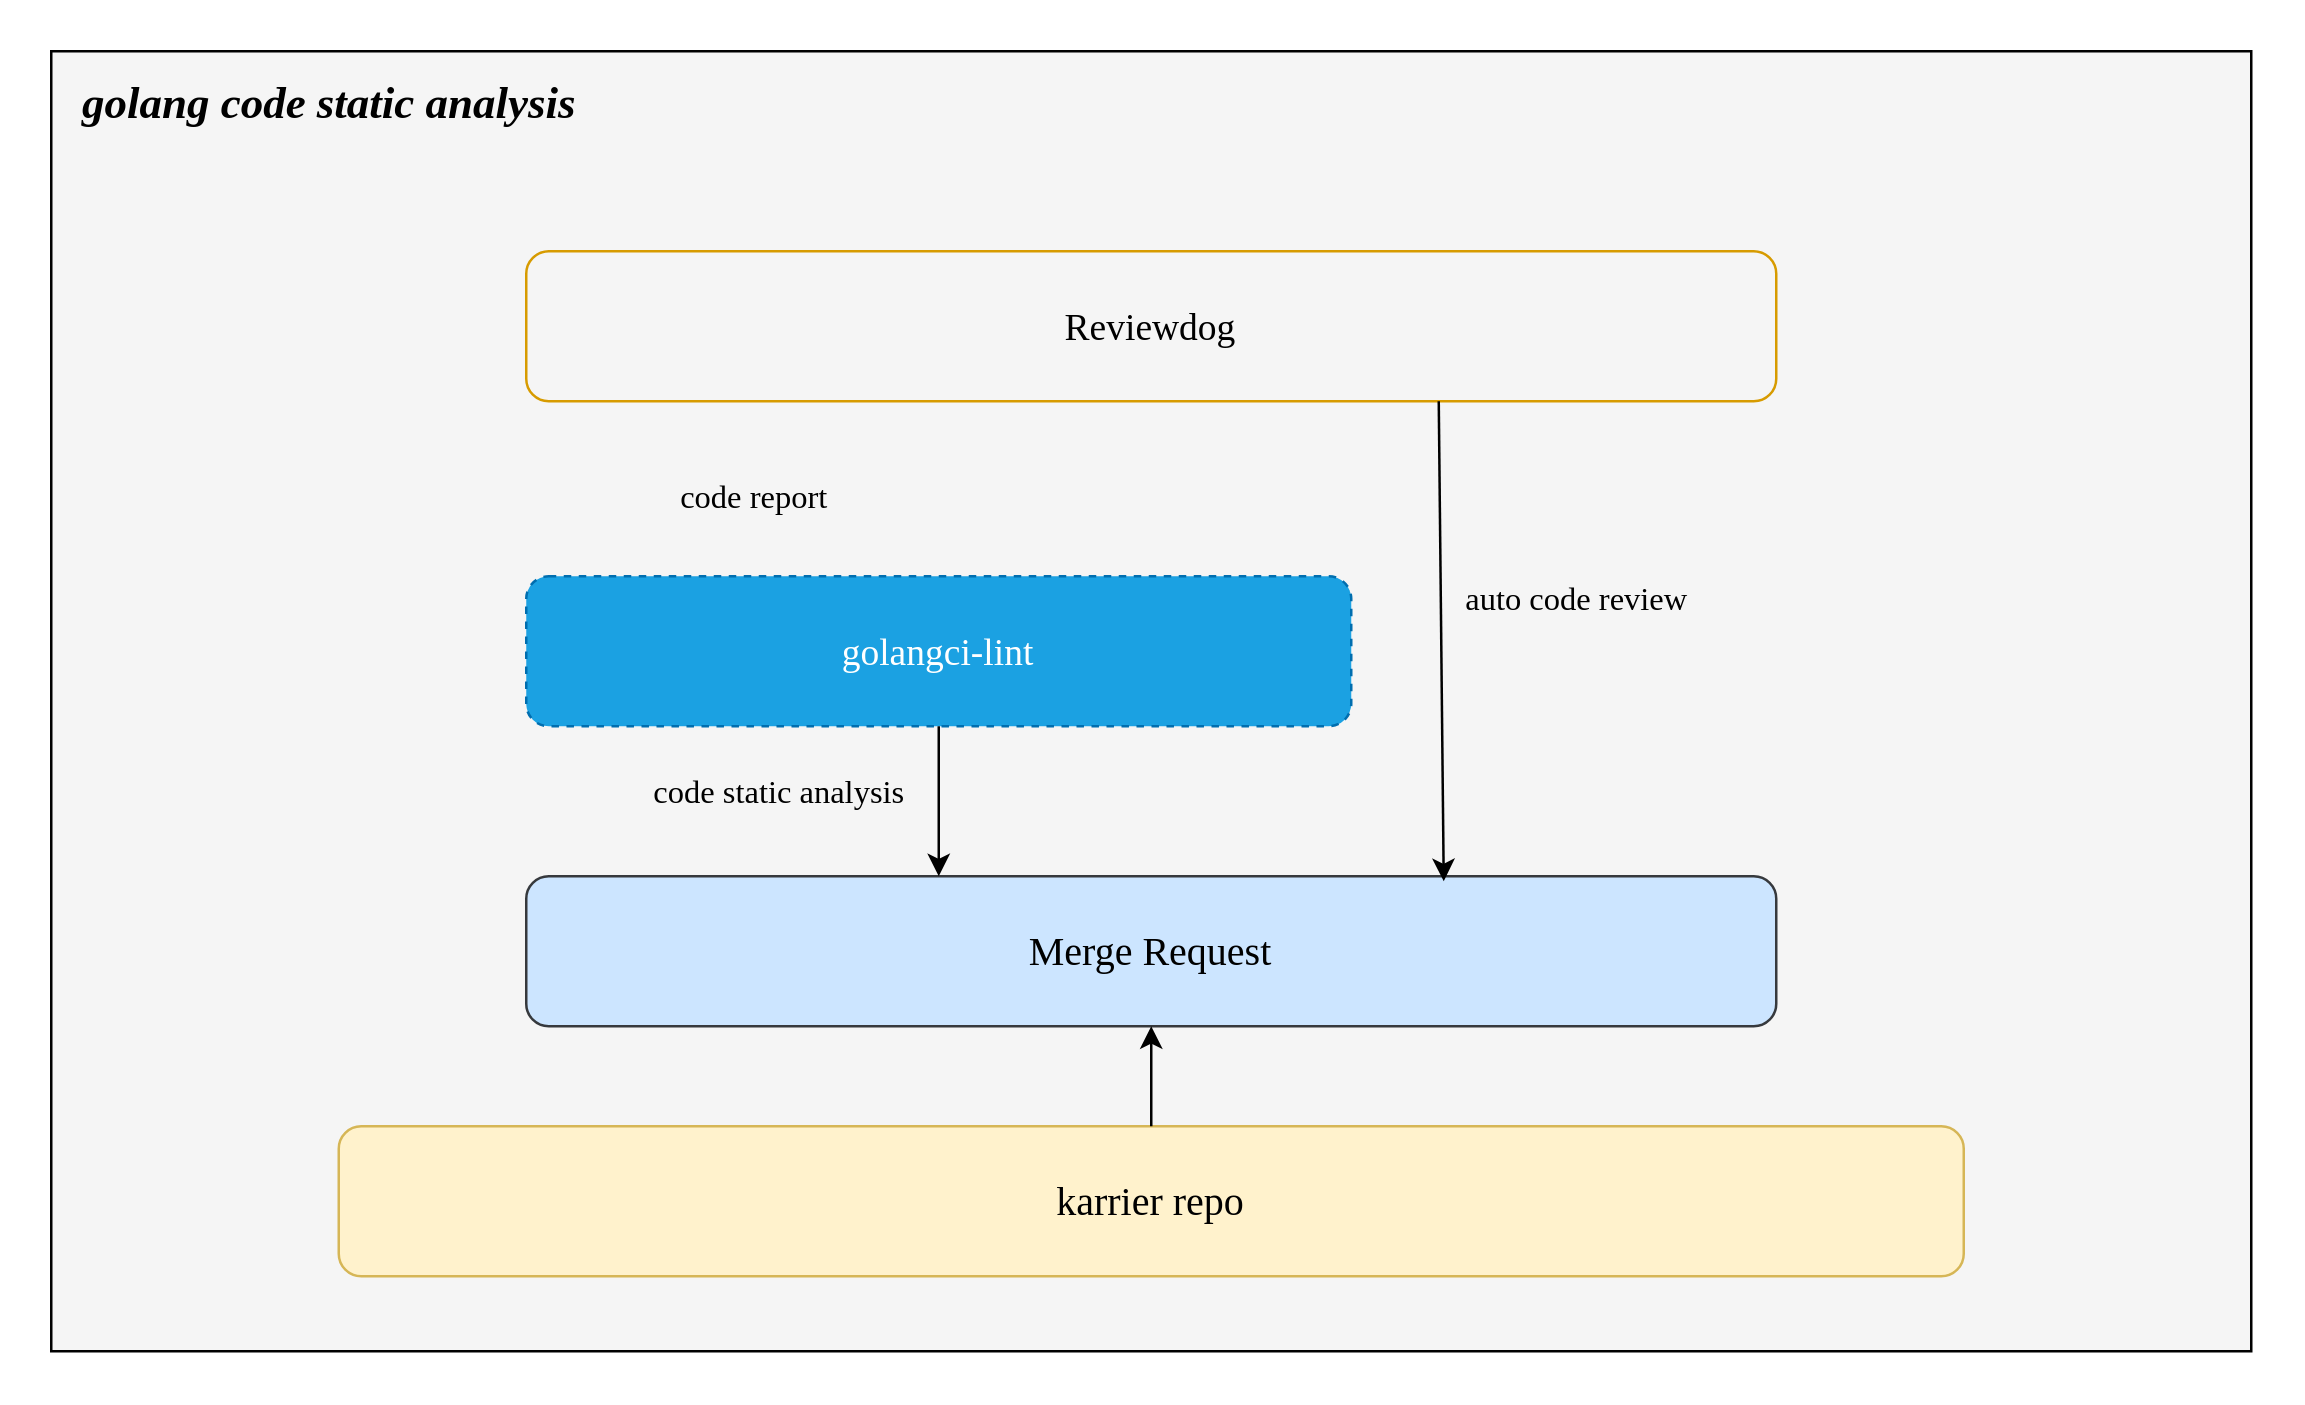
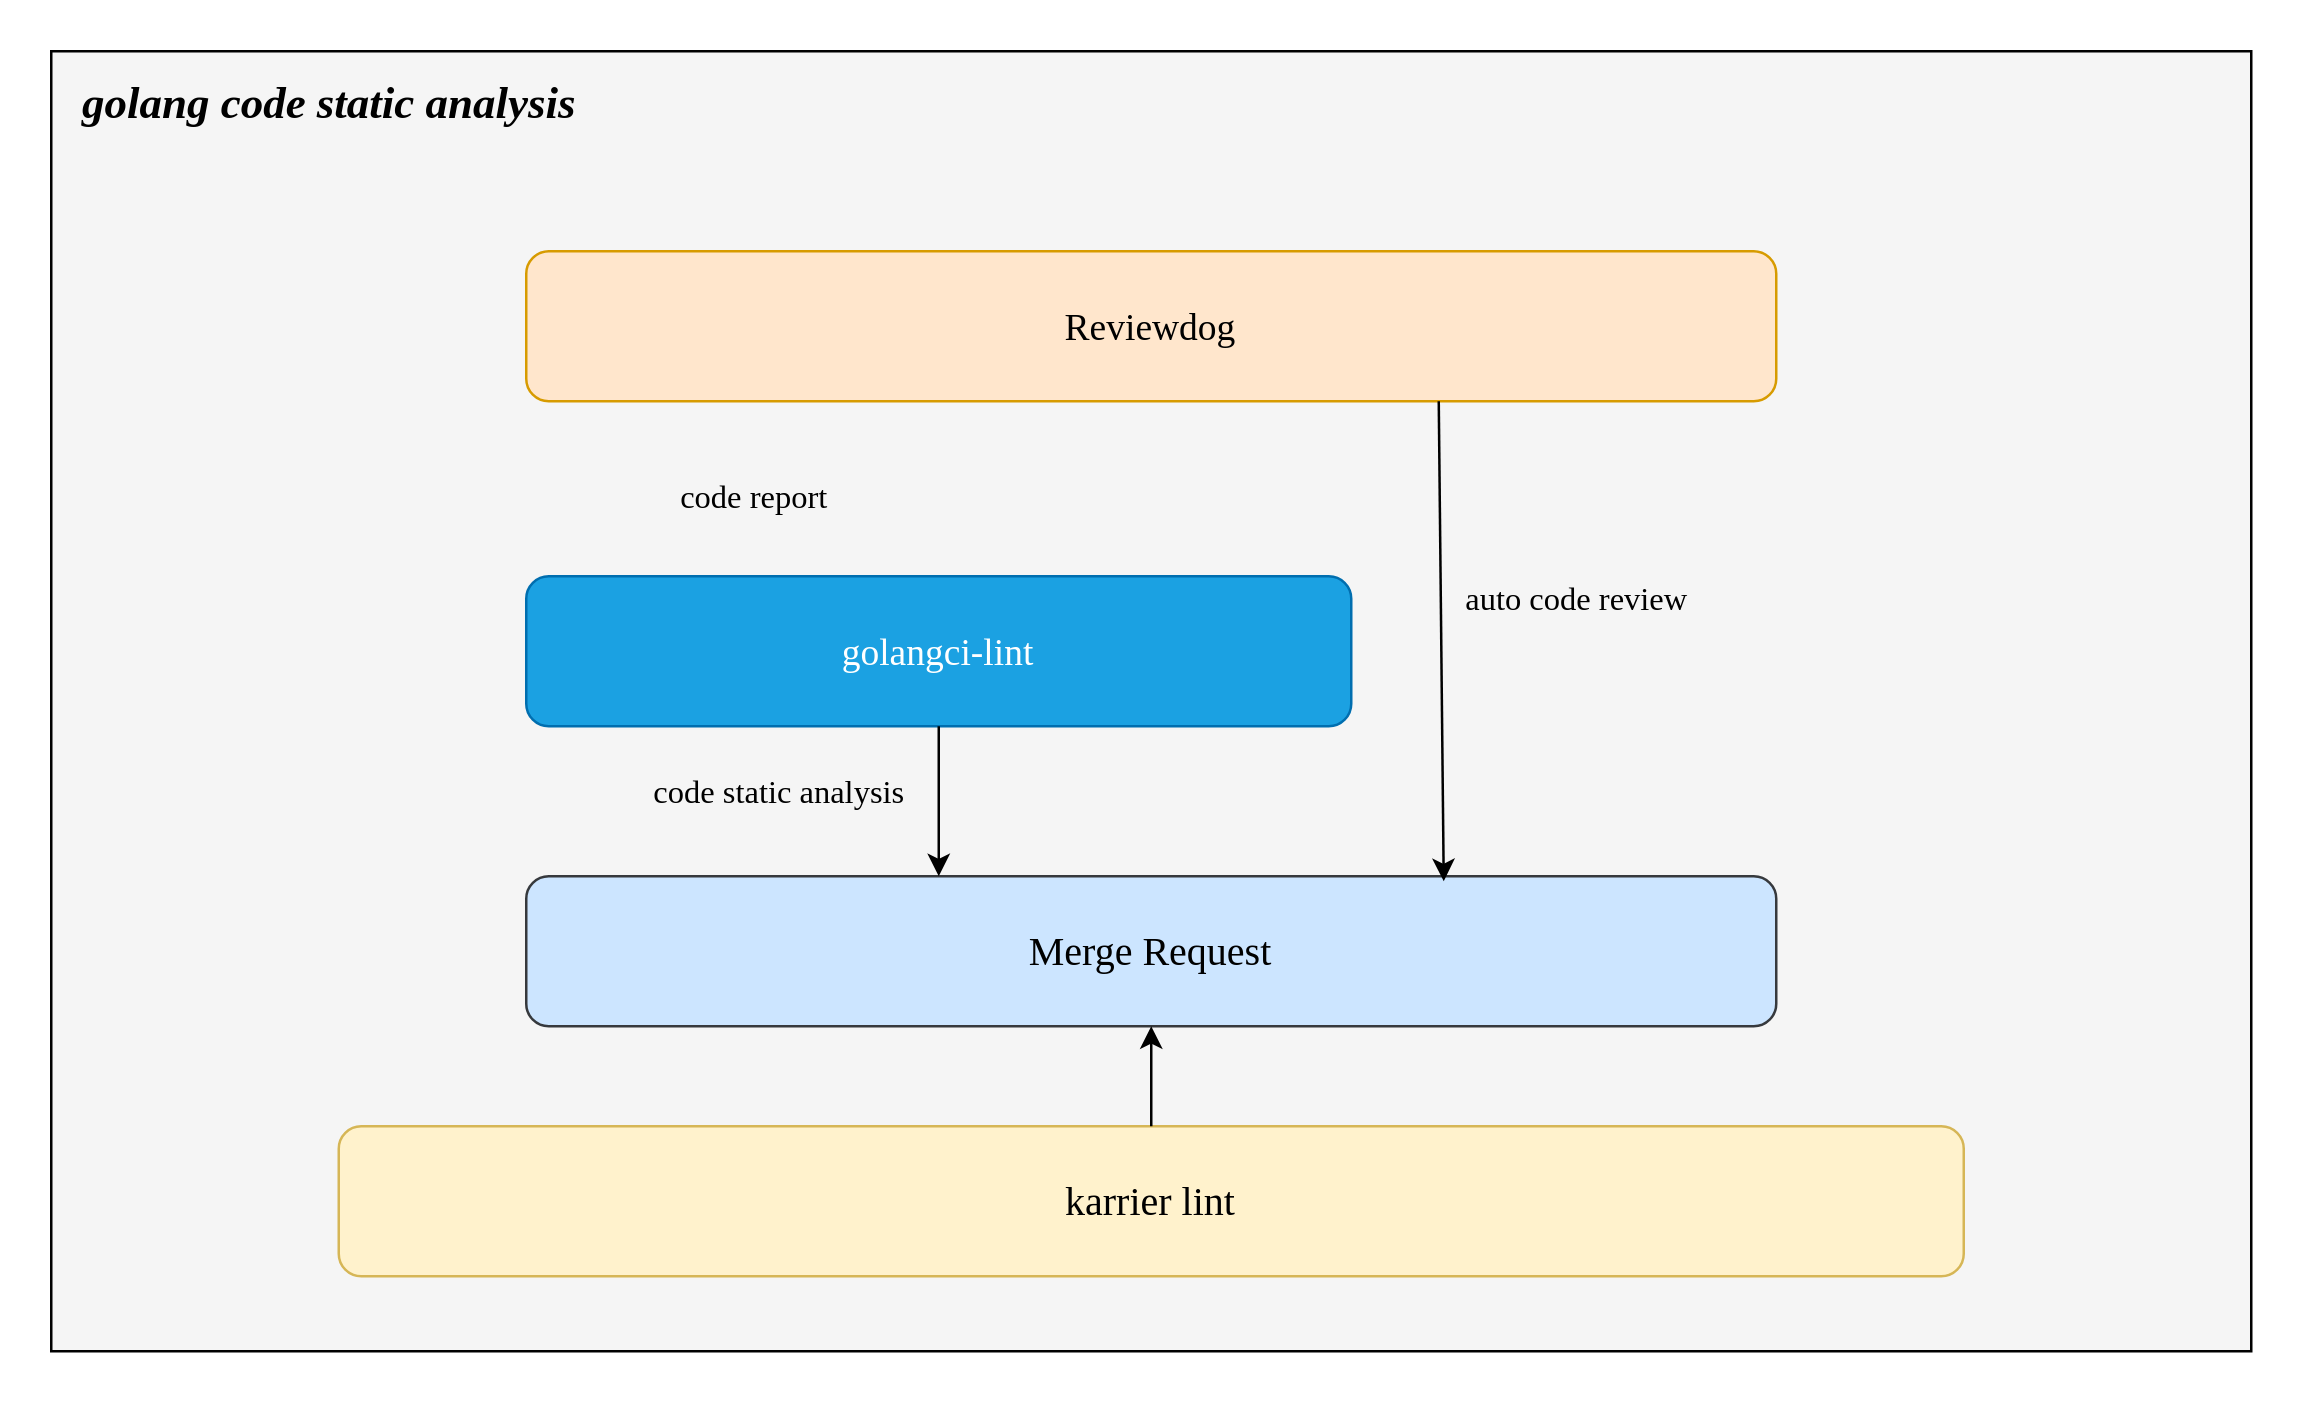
(1151, 326) -> (1151, 326)
(939, 651) -> (939, 651)
(1151, 1201) -> (1151, 1201)
